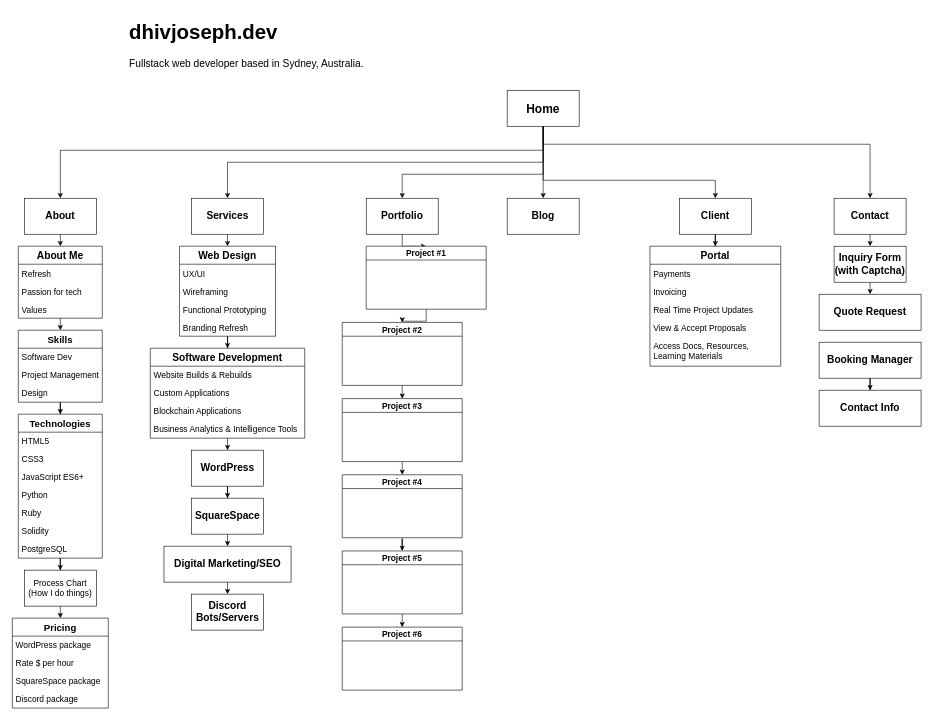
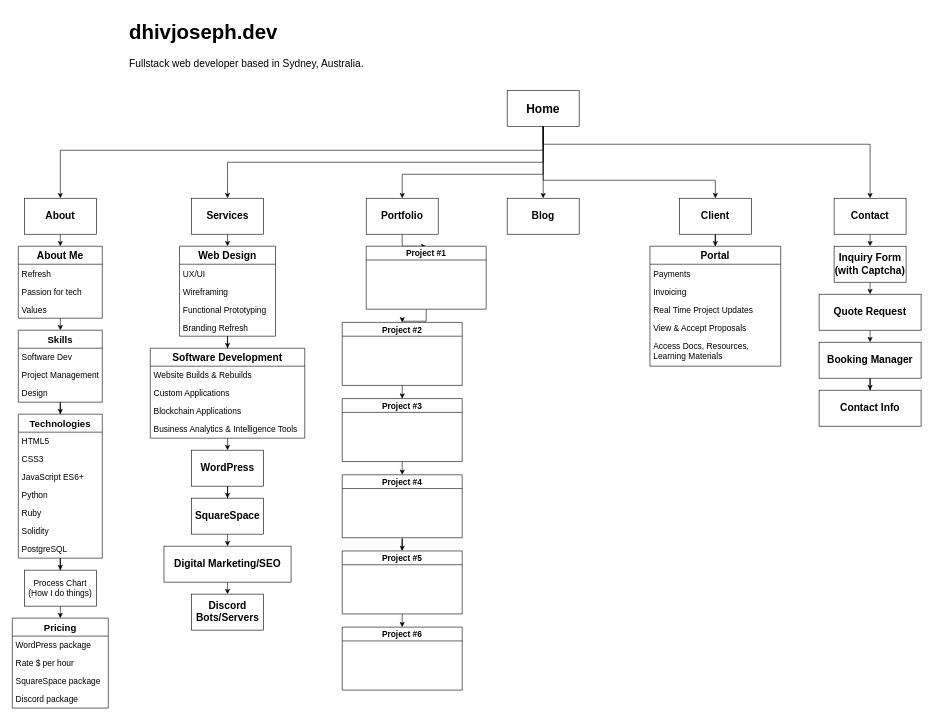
none -> (870, 336)
